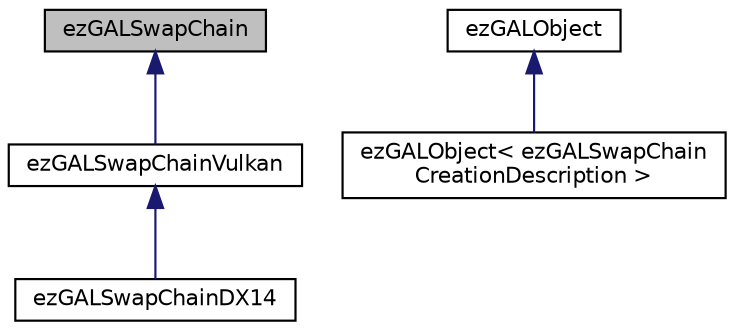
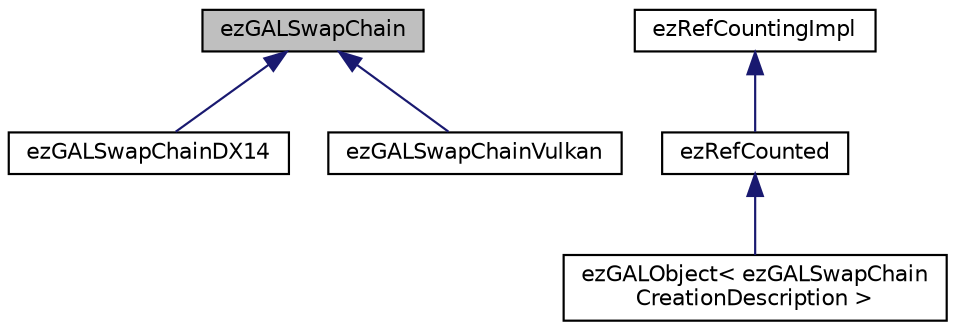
(534, 31) -> (755, 153)
none -> (755, 31)
(155, 244) -> (222, 98)
